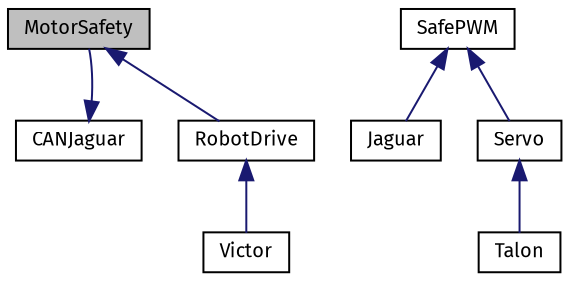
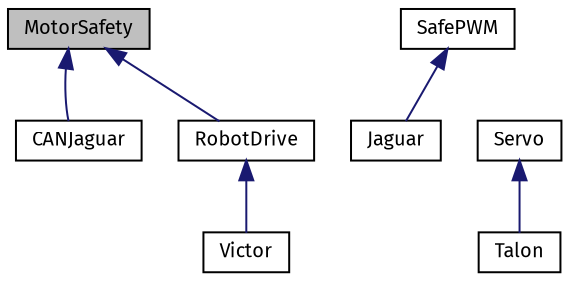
(92, 75) -> (66, 95)
(494, 94) -> none
